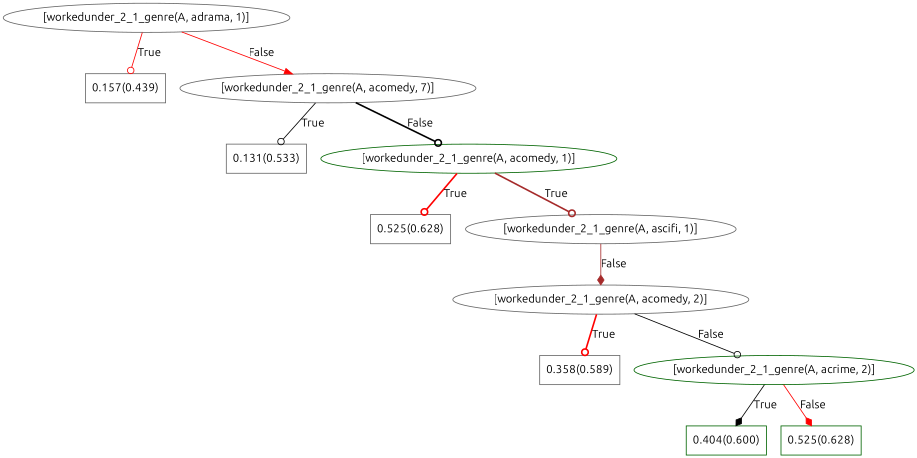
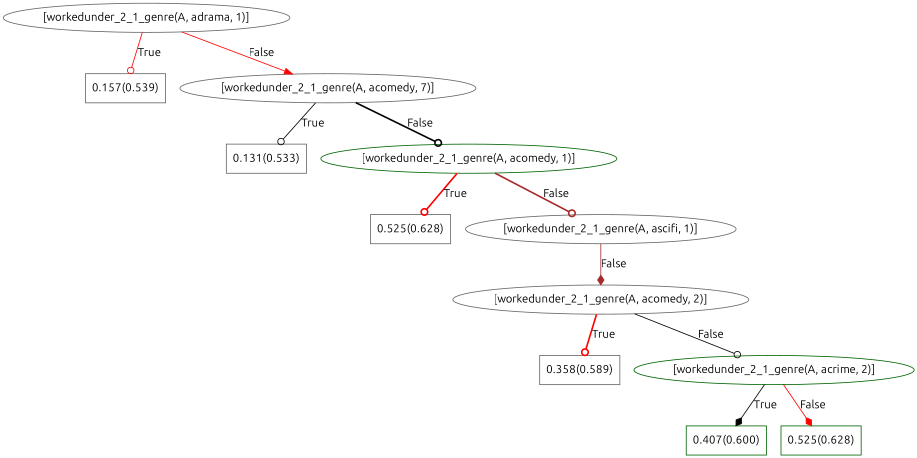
(126, 88) -> (126, 88)
(556, 194) -> (556, 194)
(726, 440) -> (726, 440)
